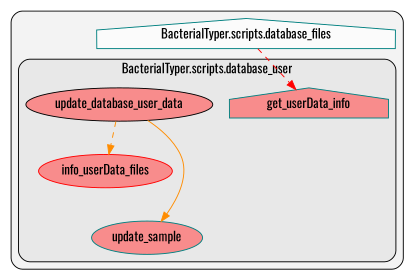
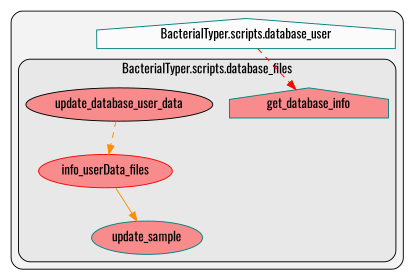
(246, 35) -> (246, 35)
(207, 70) -> (207, 70)
(309, 105) -> (309, 105)
(183, 162) -> (124, 201)
